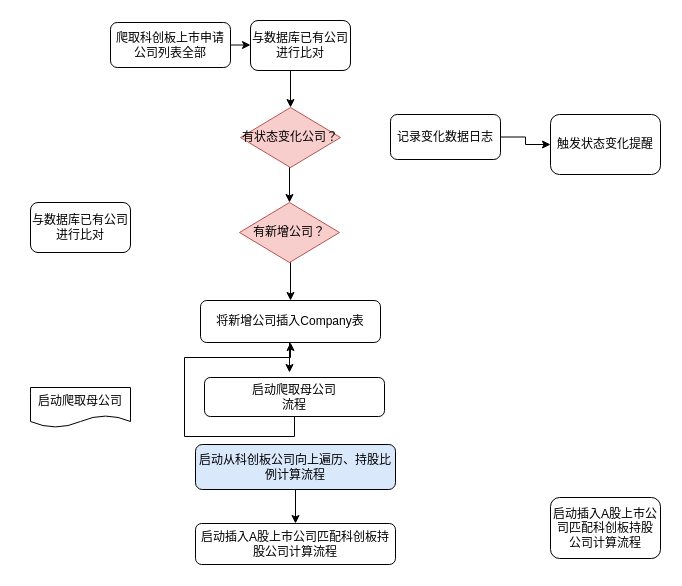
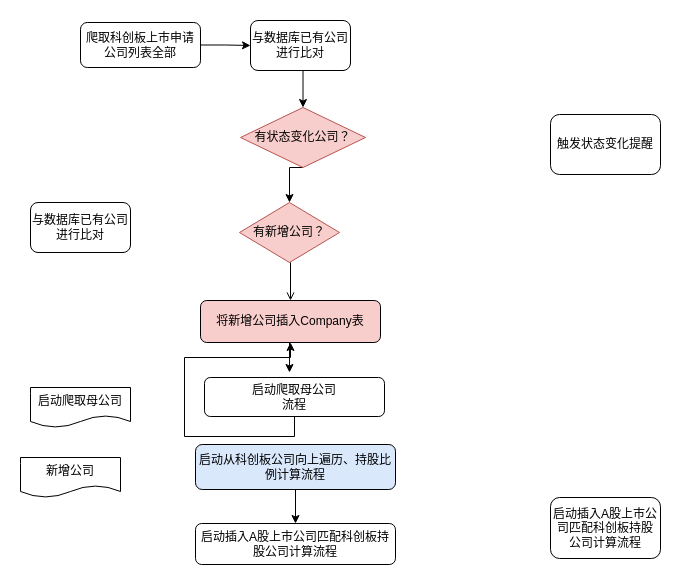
(171, 45) -> (141, 45)
(446, 137) -> none
(526, 137) -> none
(291, 138) -> (303, 138)
(291, 292) -> (291, 294)
(291, 322) -> (291, 322)
none -> (71, 478)
